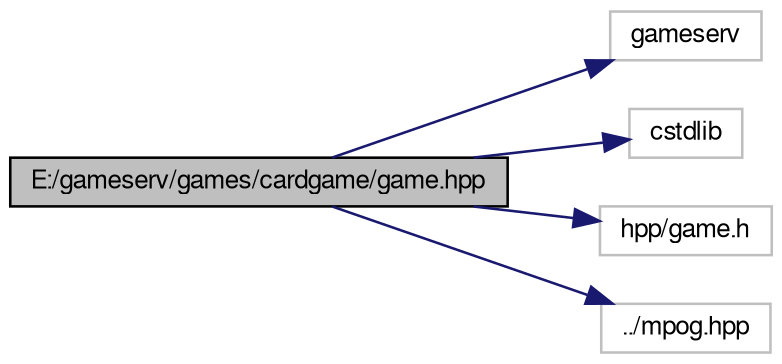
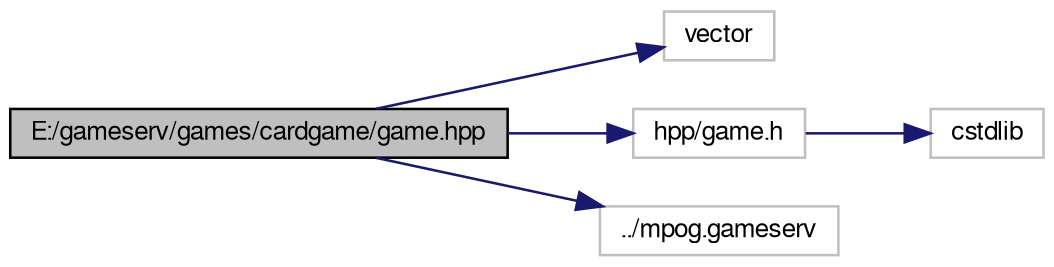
(686, 36) -> (719, 36)
(538, 150) -> (855, 133)
(686, 328) -> (719, 231)
